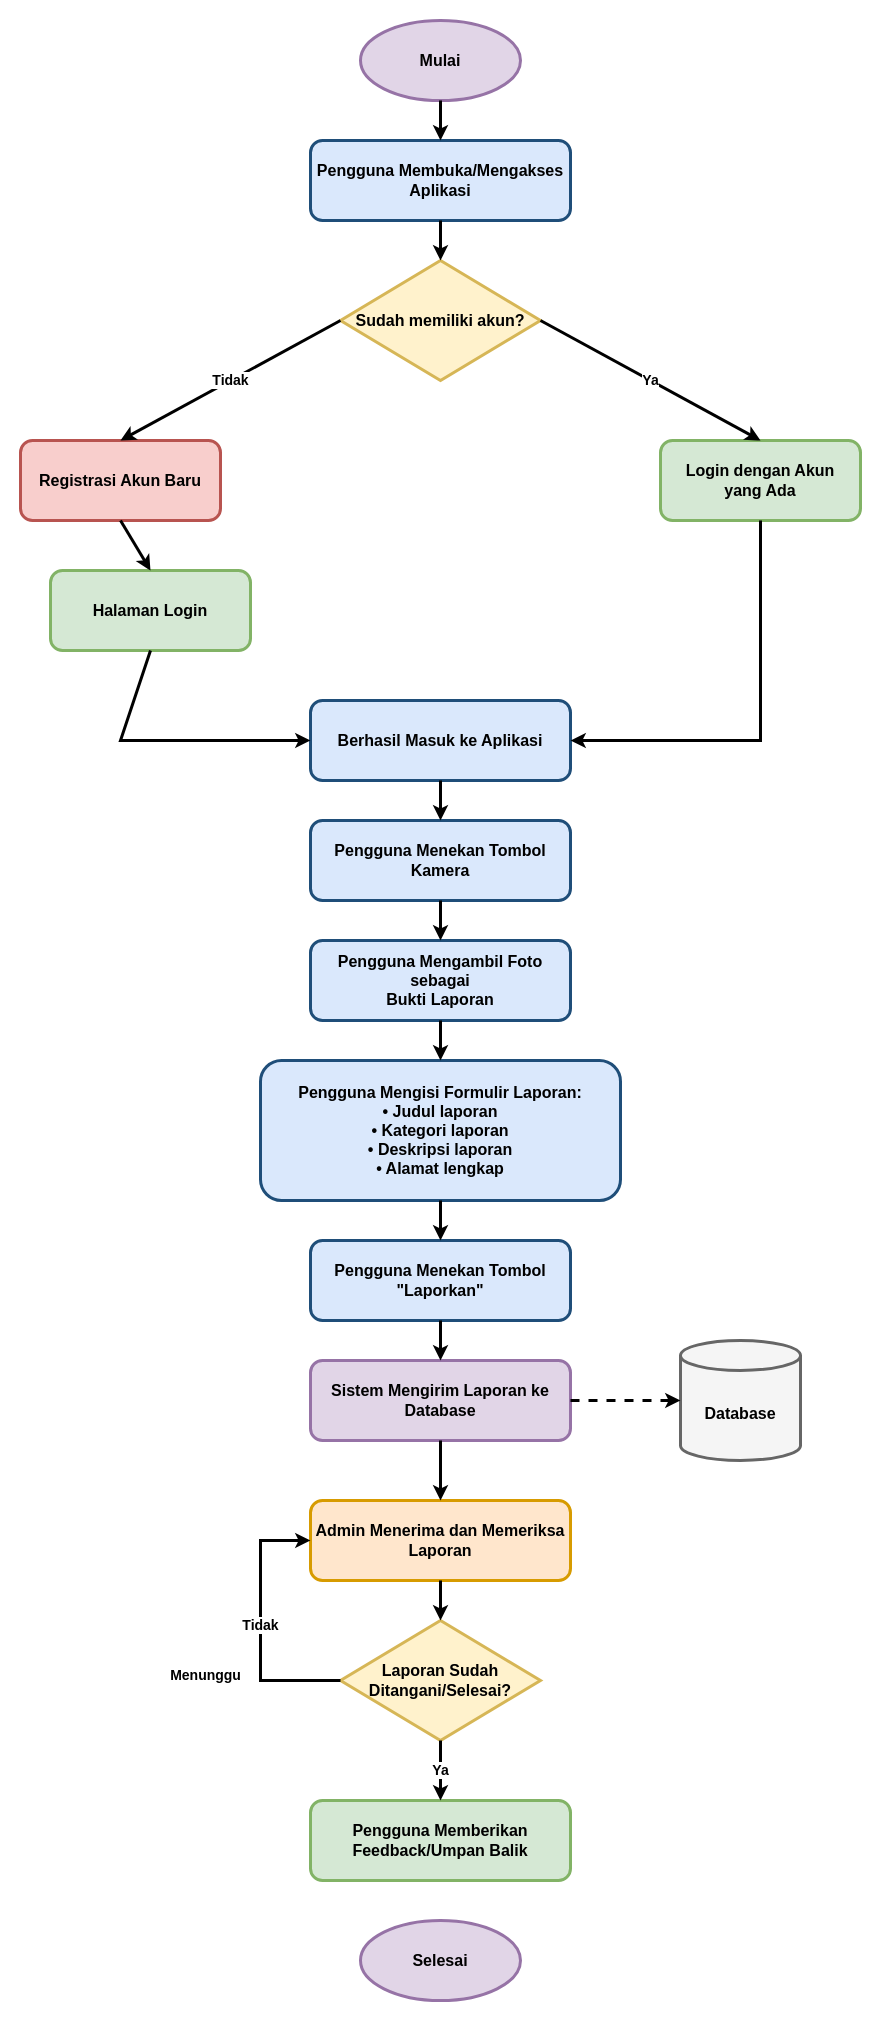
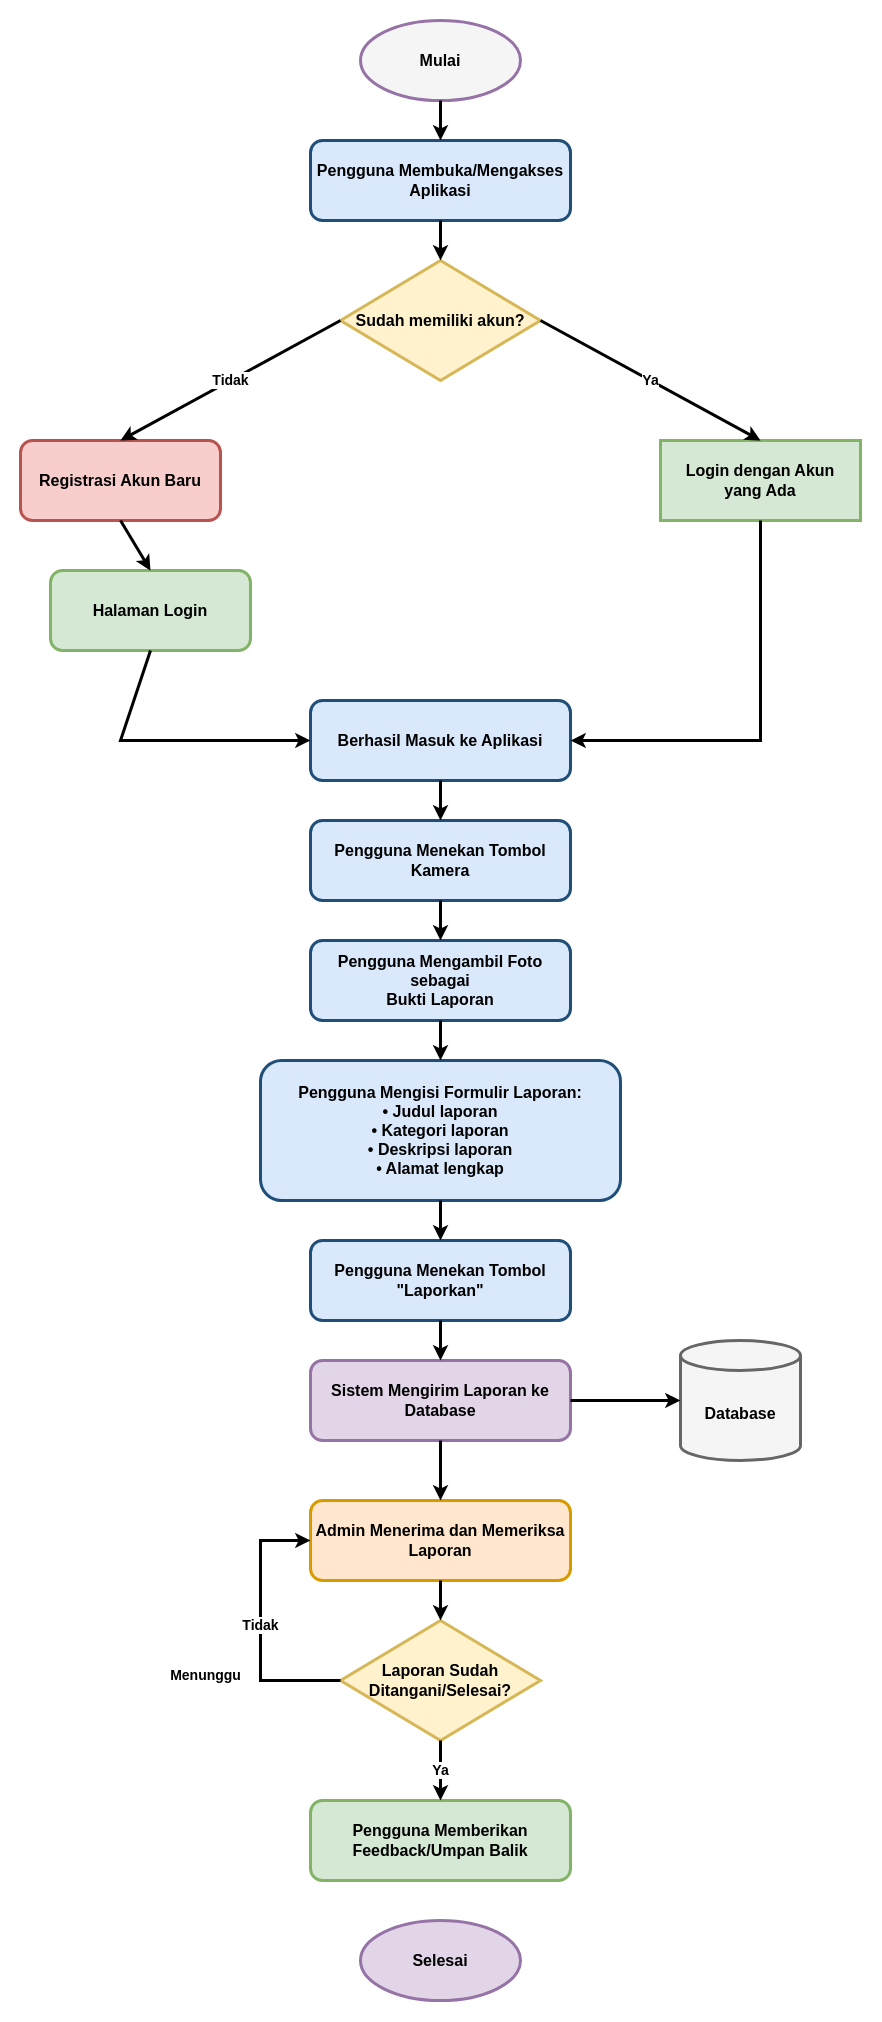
(441, 61) -> (441, 61)
(761, 481) -> (761, 481)
(619, 1401) -> (619, 1401)
